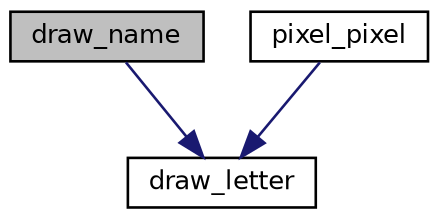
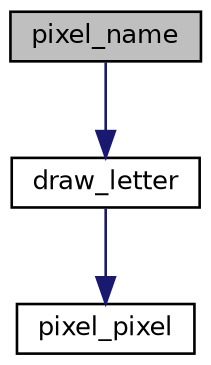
(107, 37) -> (106, 37)
(289, 100) -> (106, 243)
